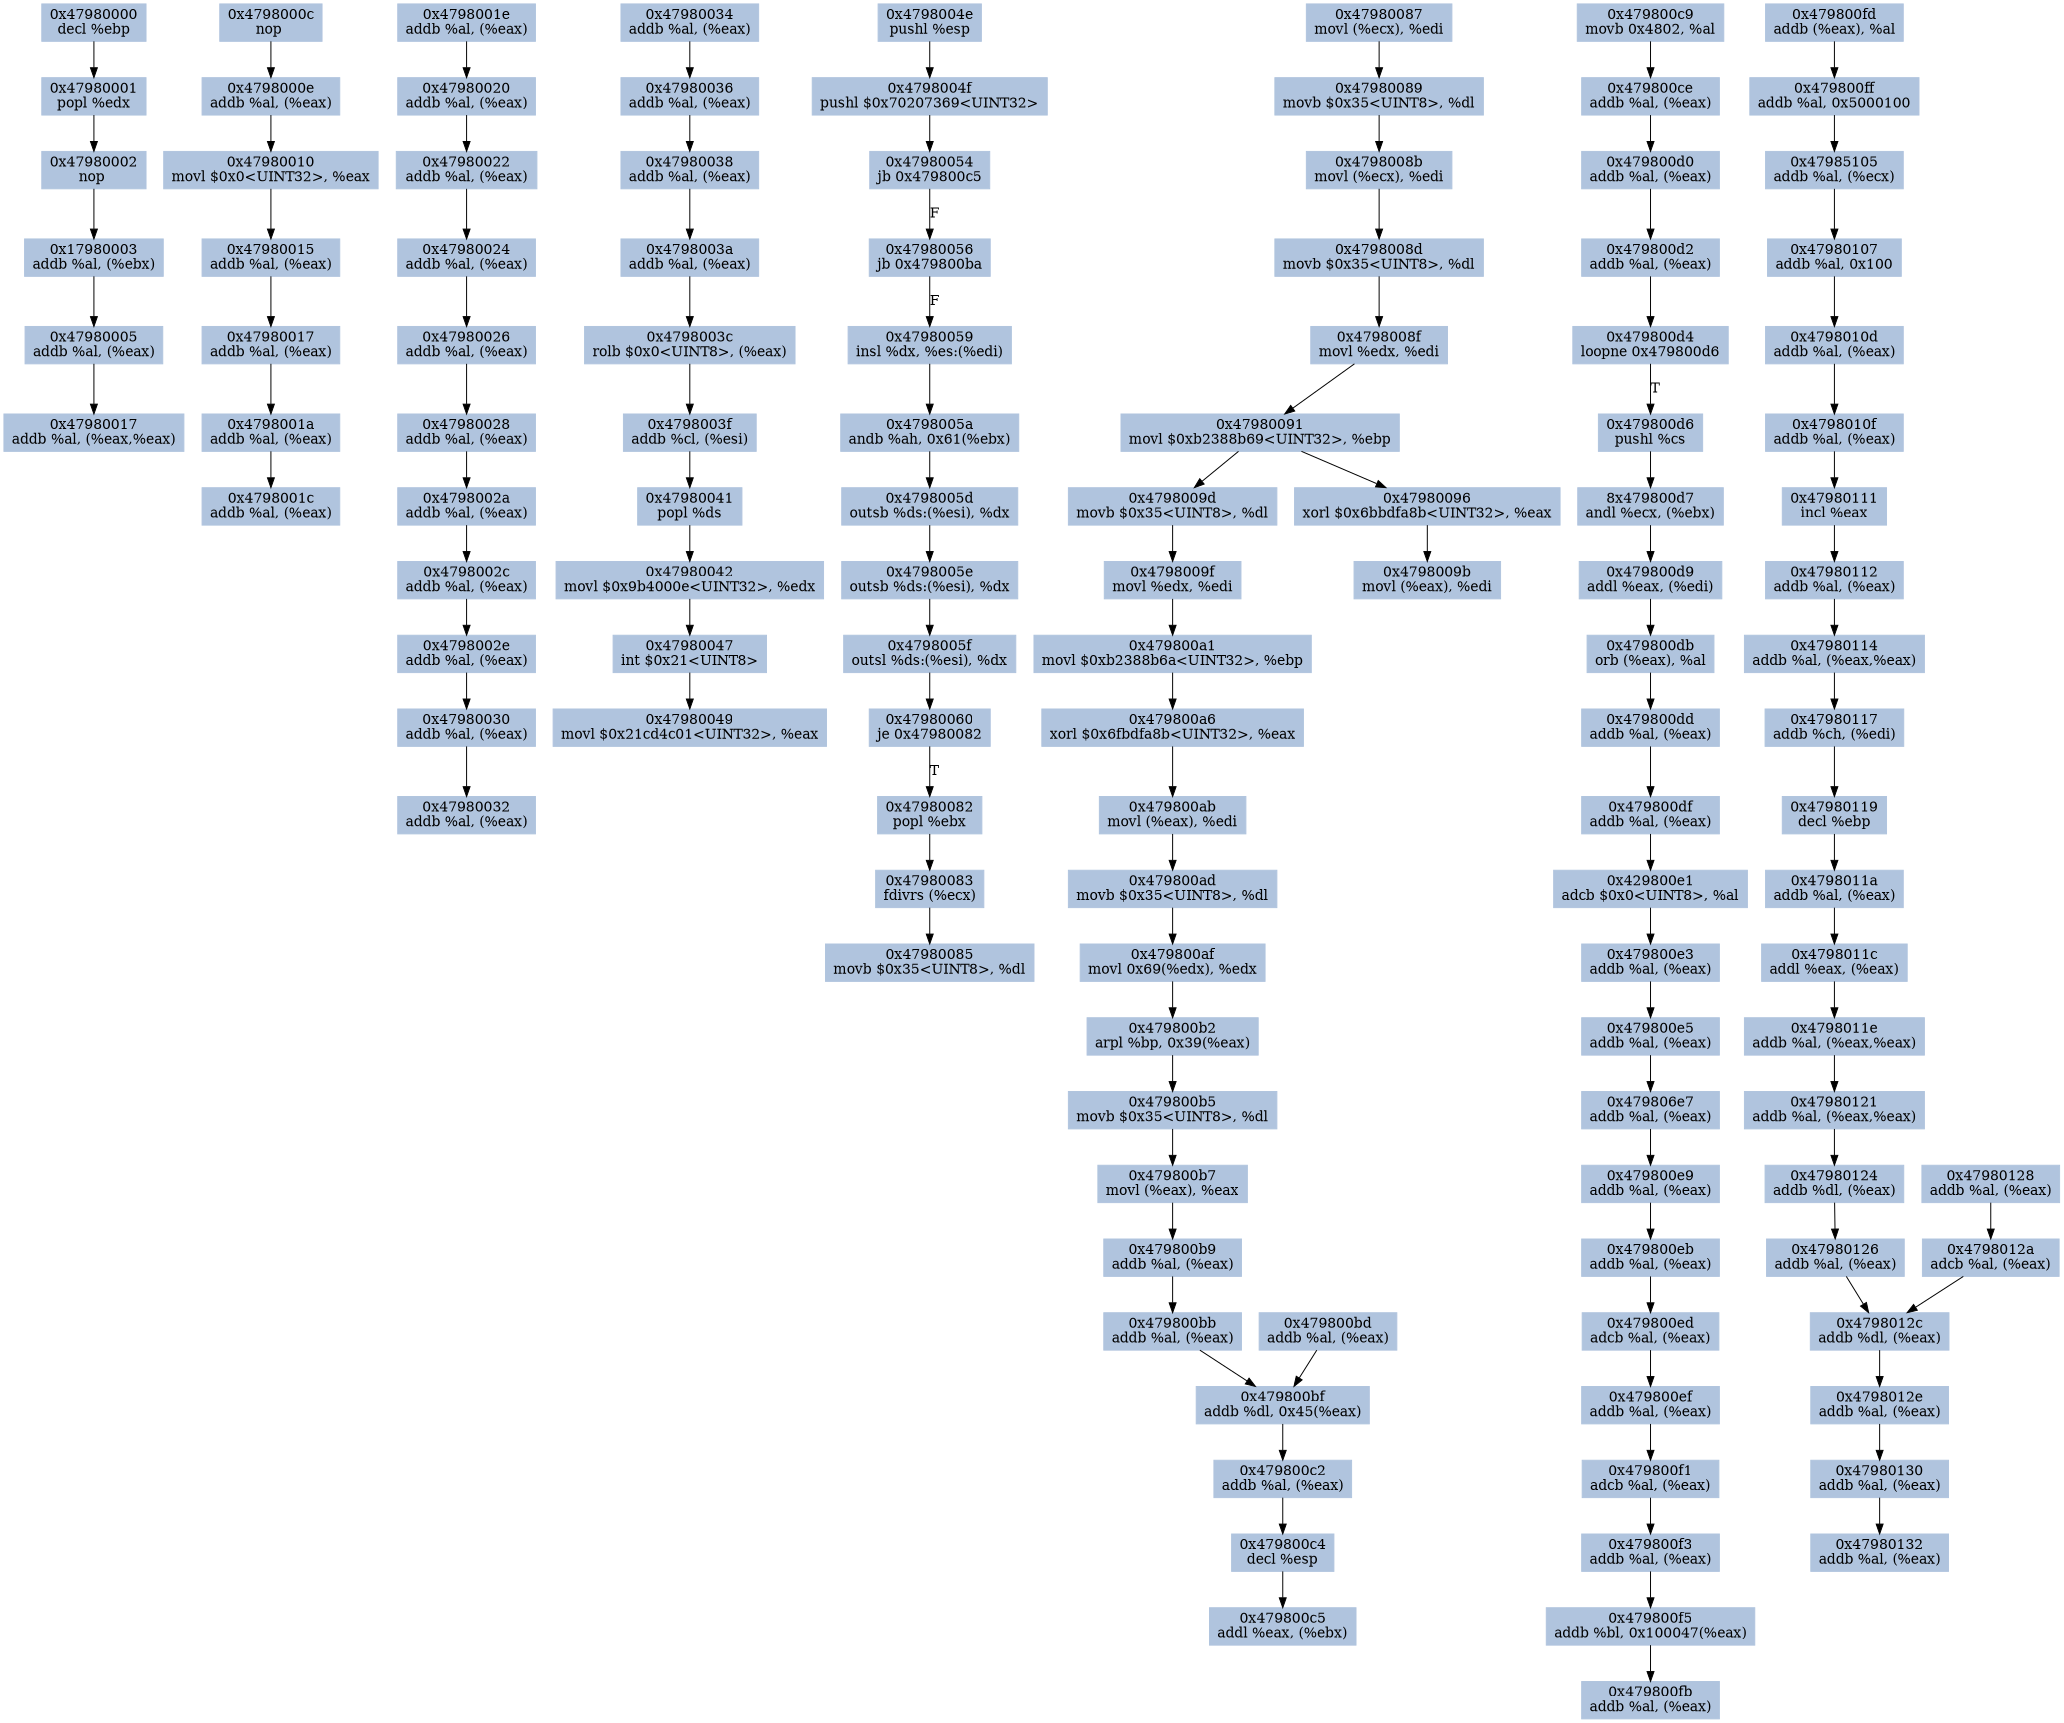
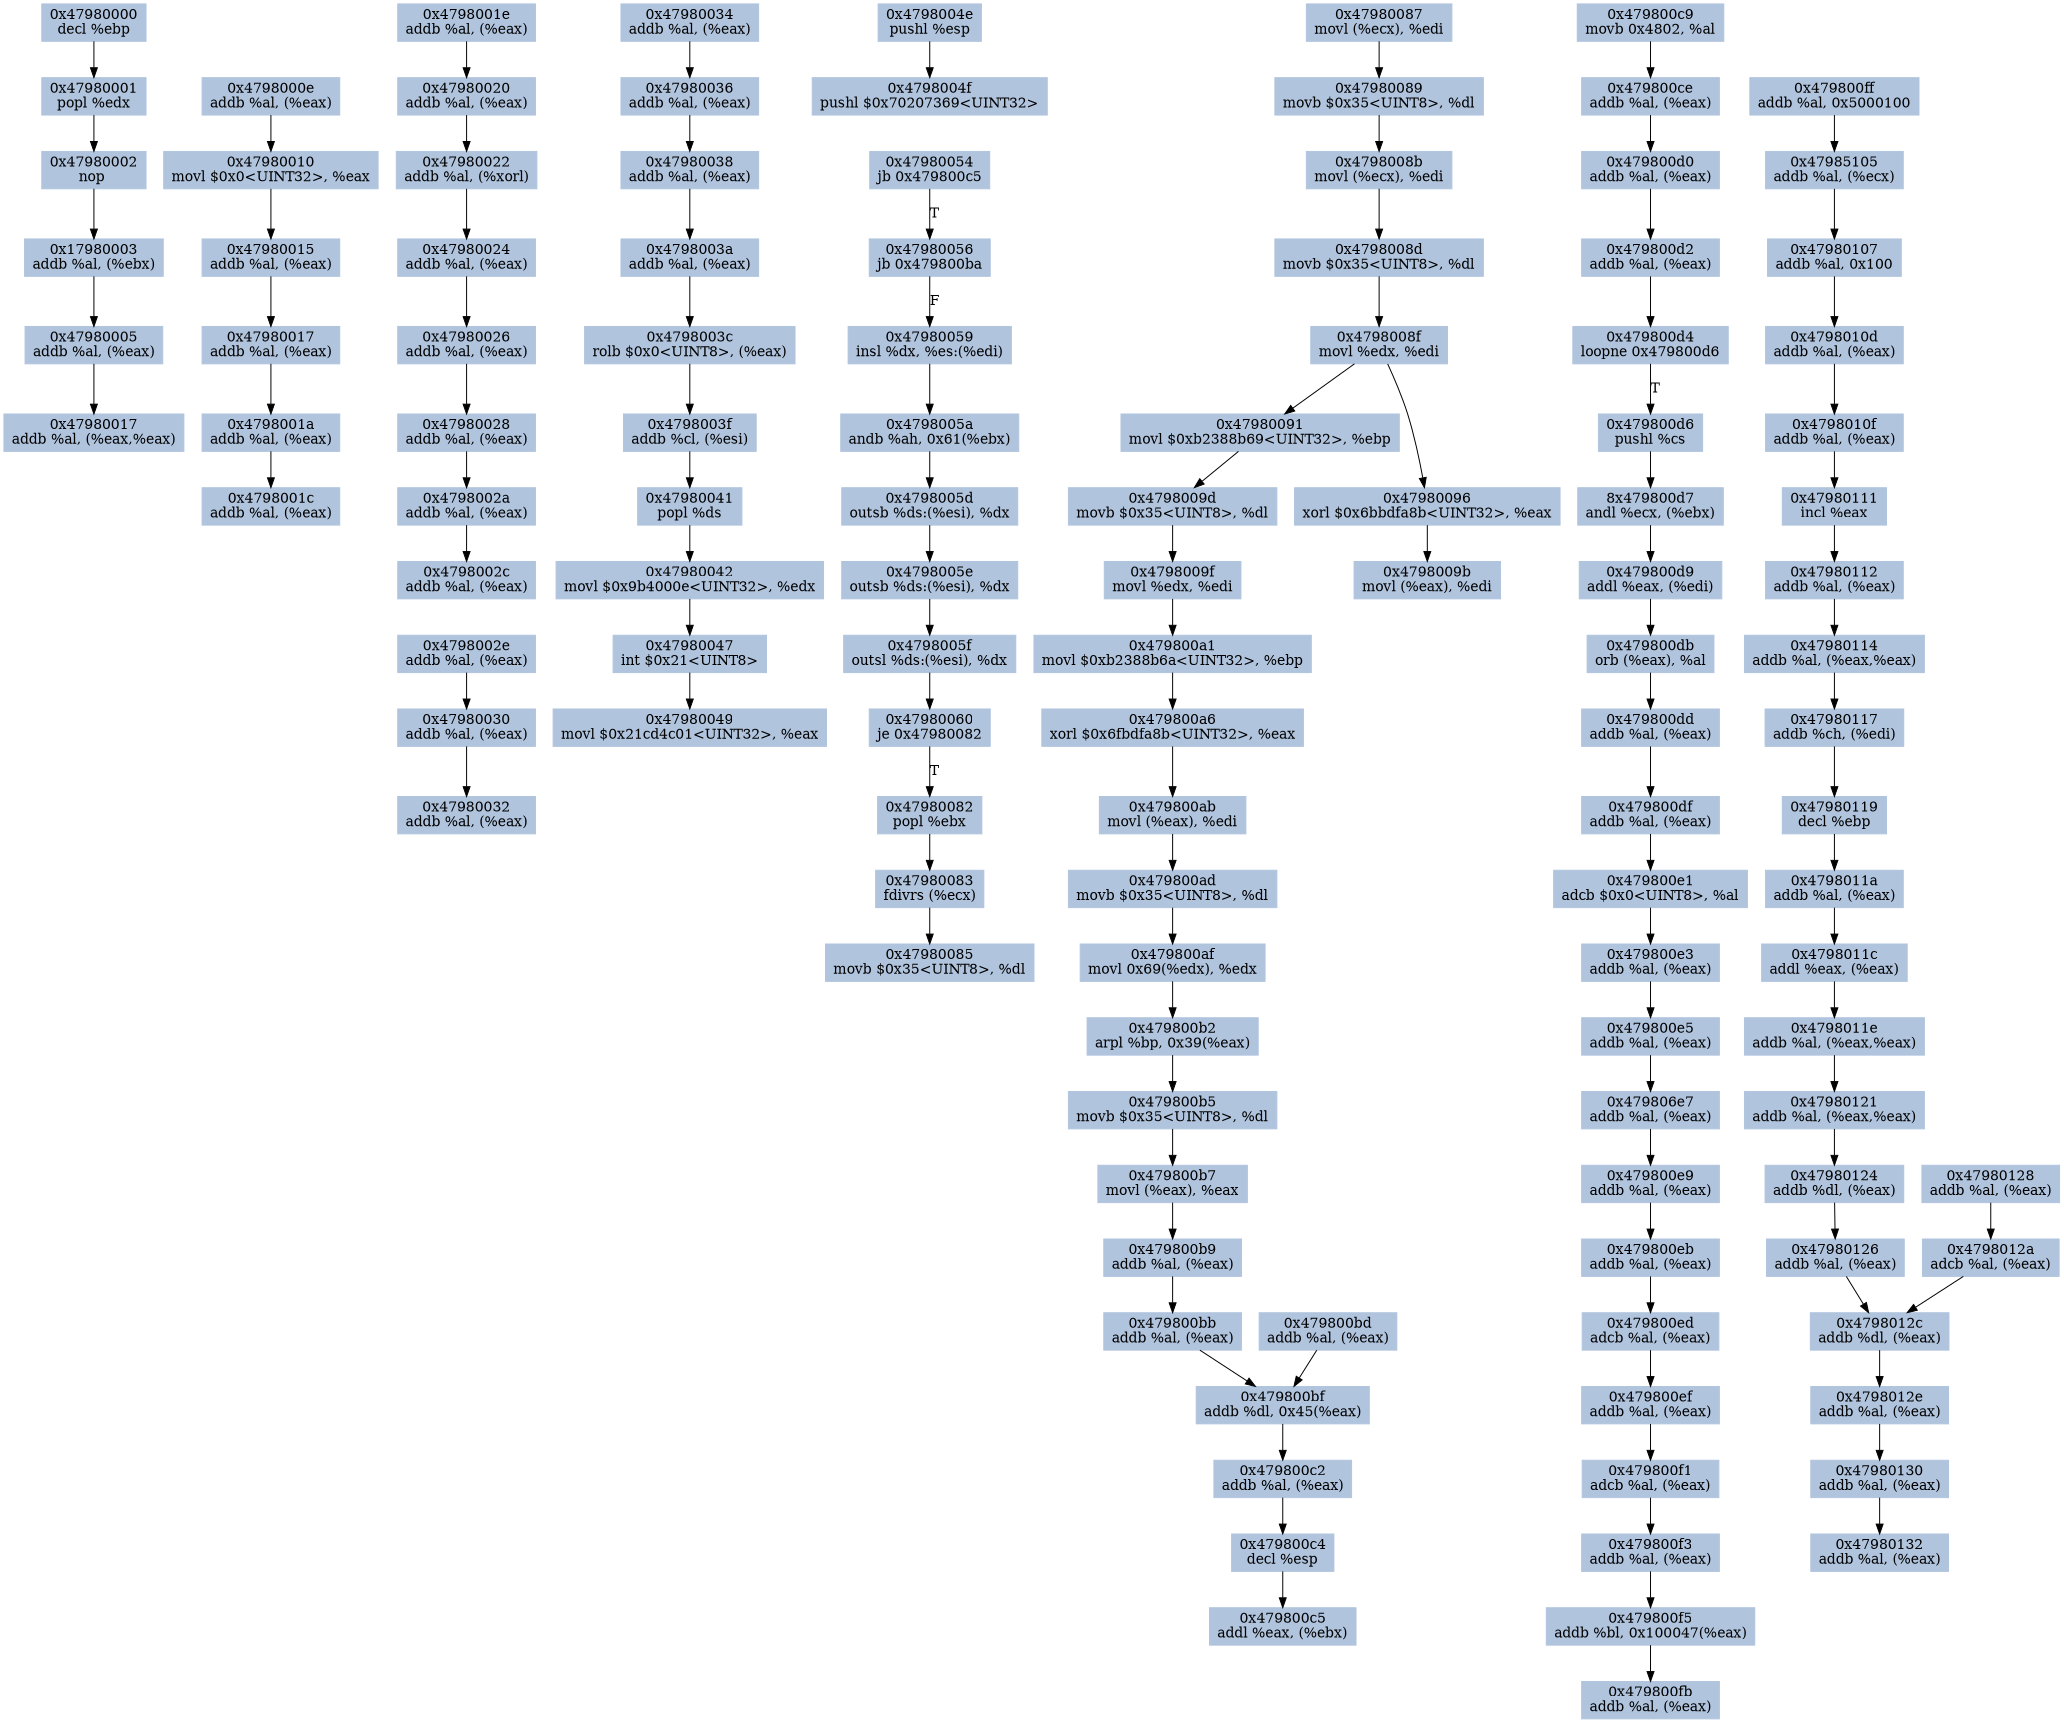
(271, 23) -> none
(1834, 23) -> none
(930, 128) -> none
(467, 170) -> (467, 170)
(935, 214) -> (935, 214)
(1339, 468) -> (1409, 420)
(467, 612) -> none
(1651, 889) -> (1651, 889)
